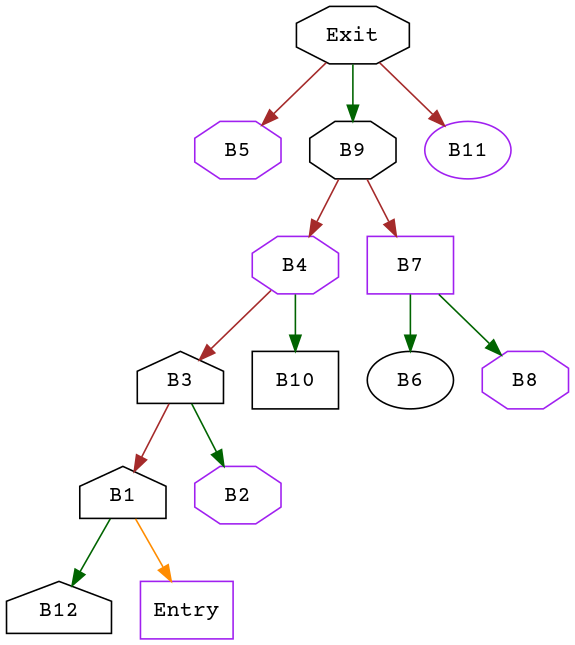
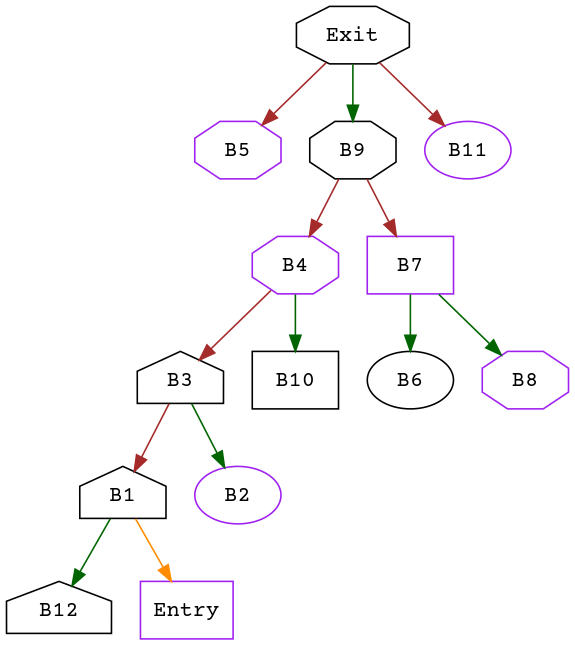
(238, 495) -> (238, 495)
